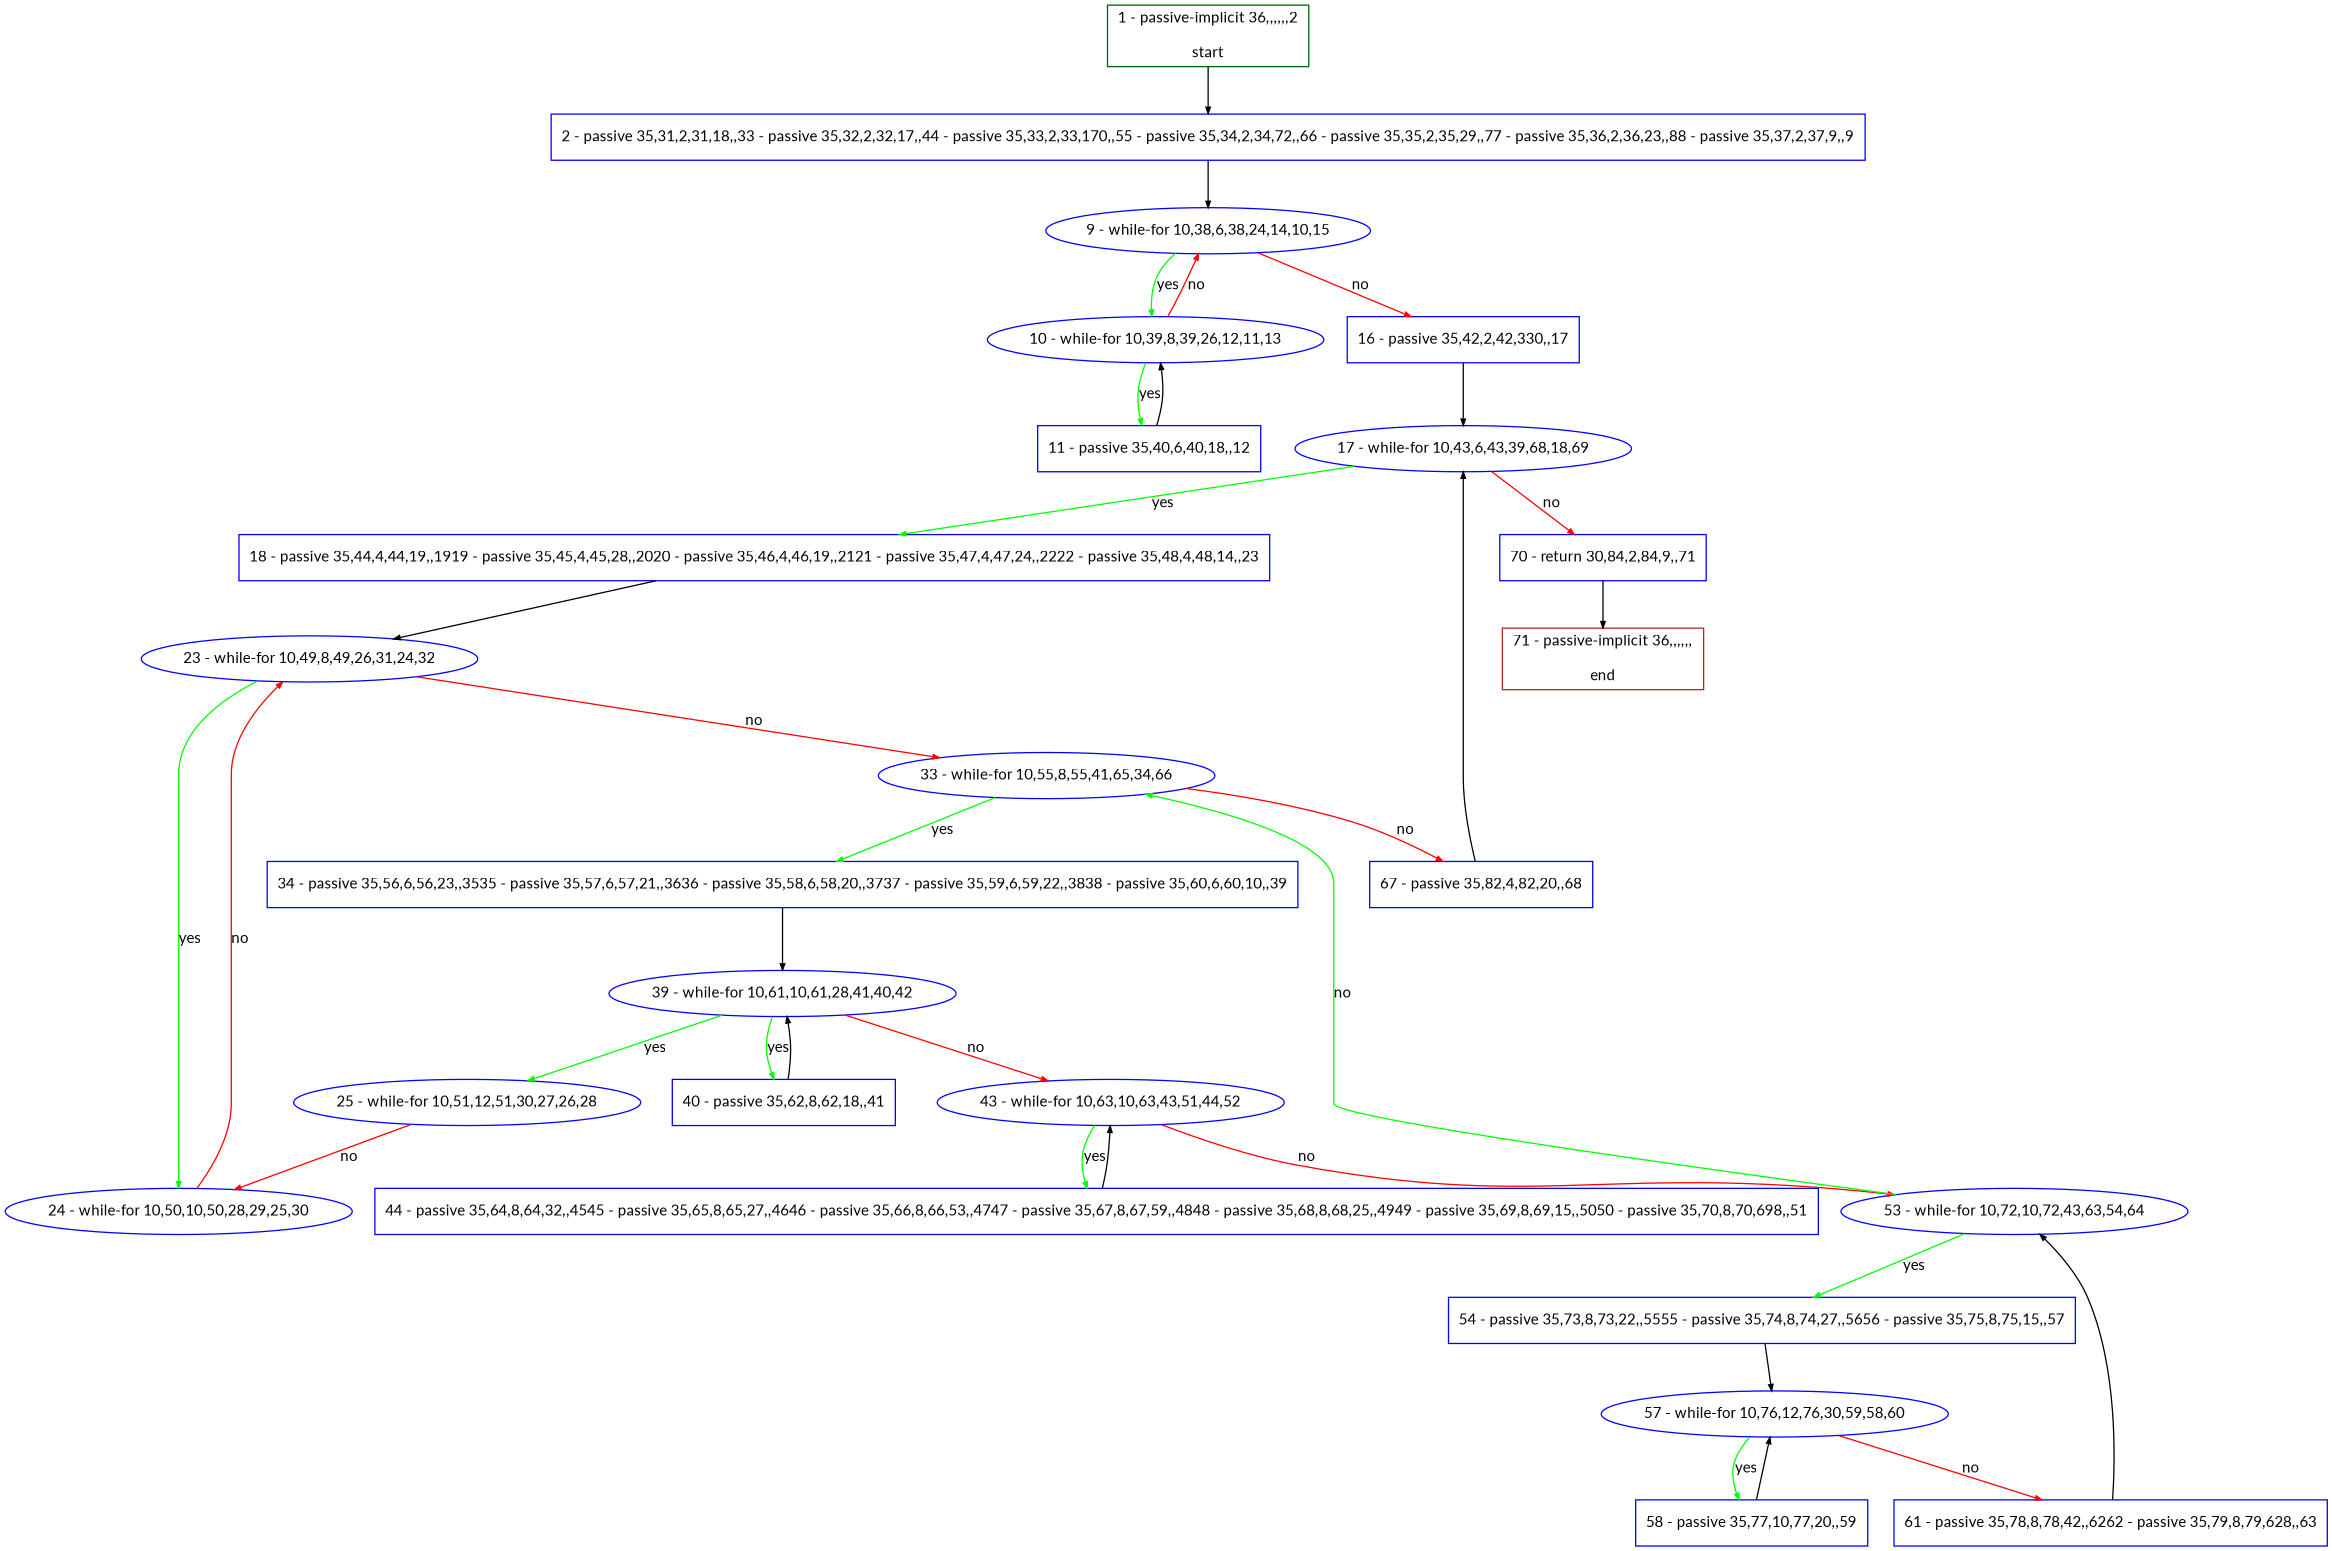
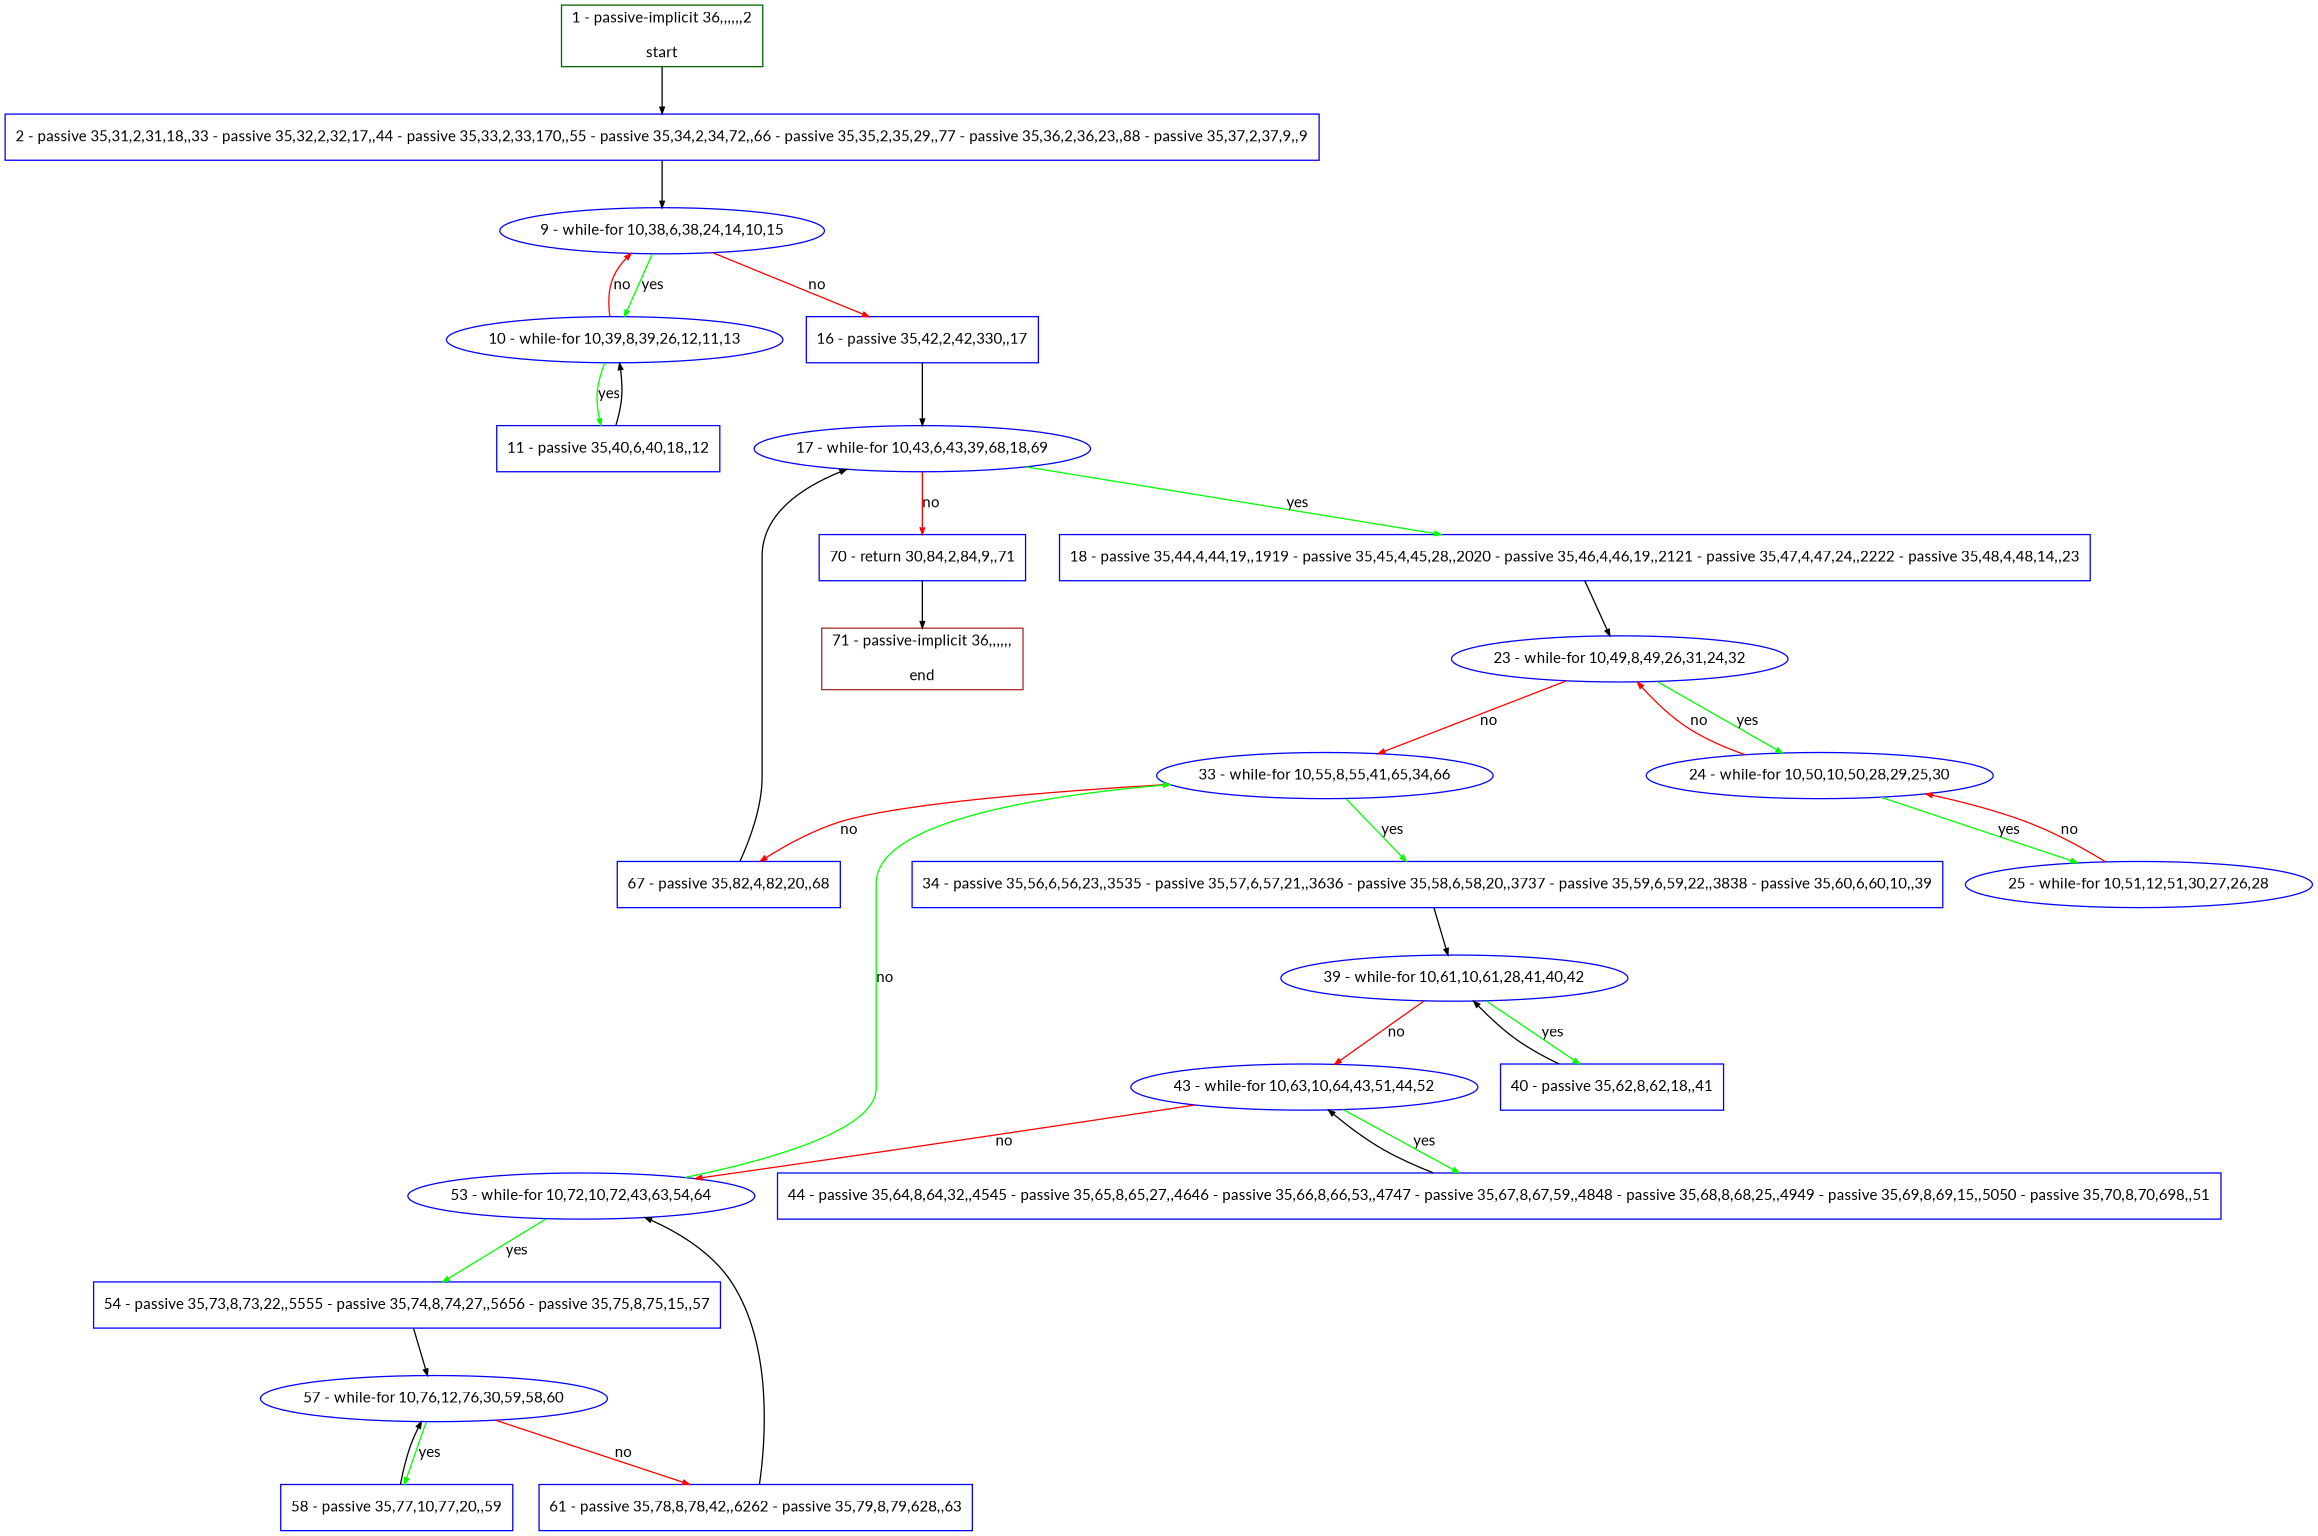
(628, 1047) -> (1976, 829)
(1111, 1102) -> (1304, 1087)
